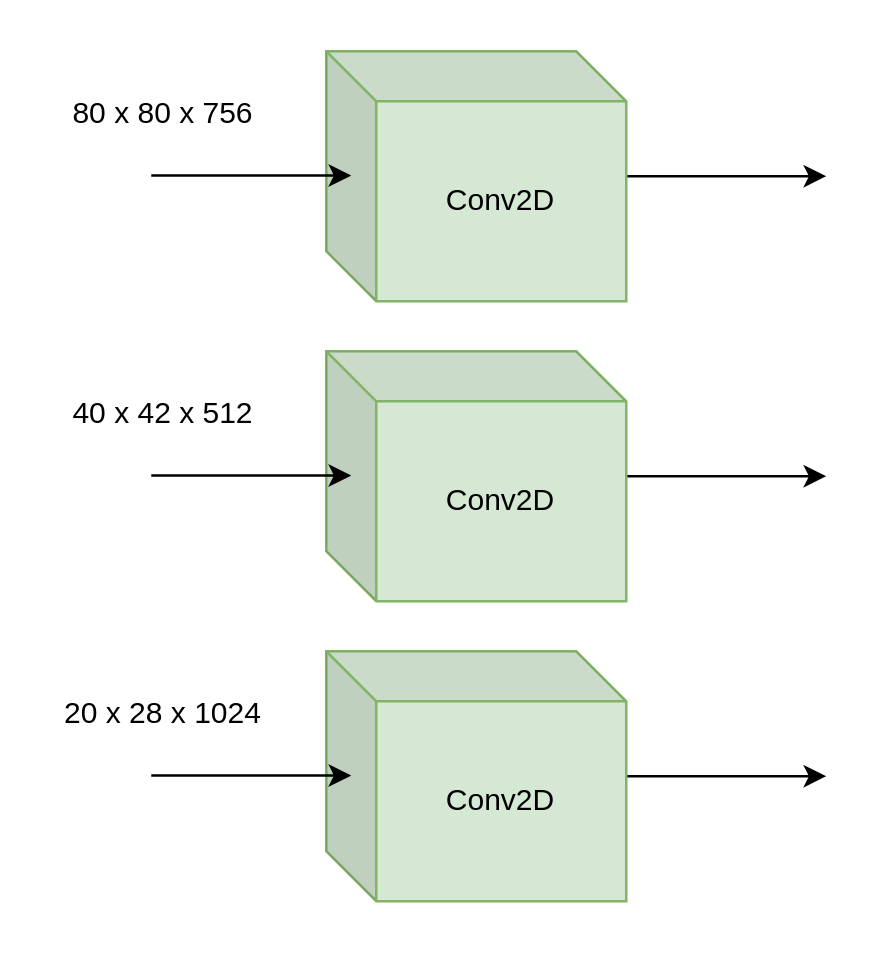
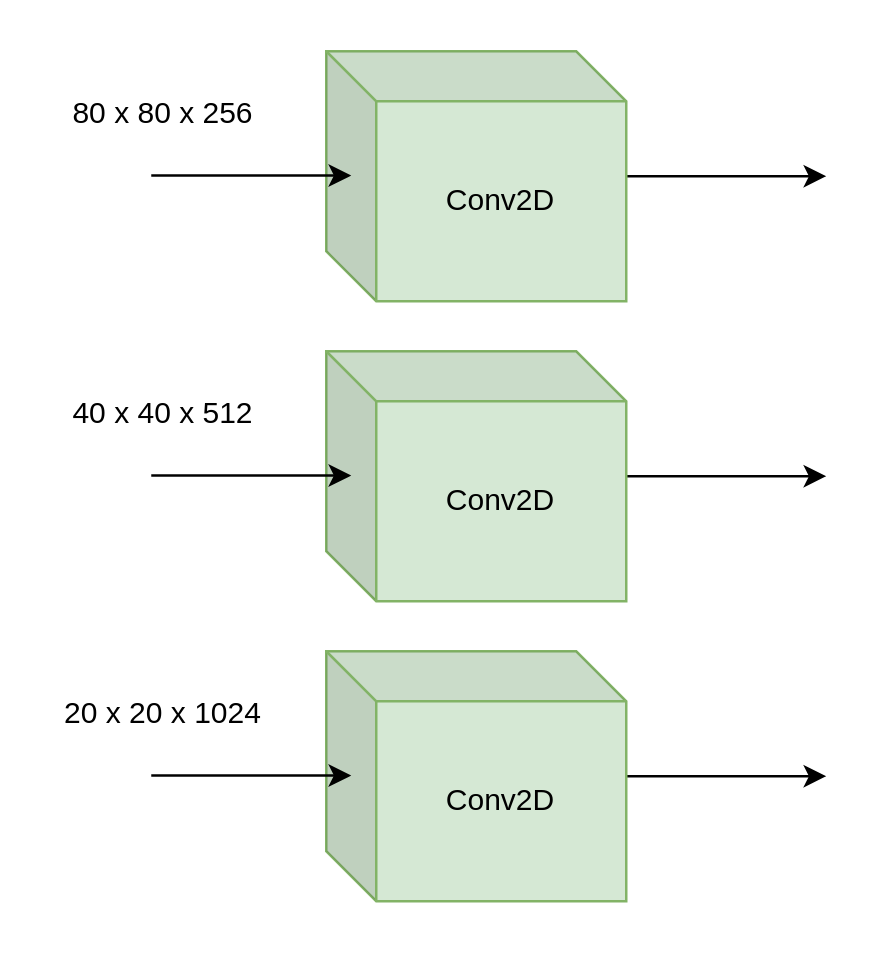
(164, 114) -> (164, 114)
(164, 414) -> (164, 414)
(164, 714) -> (164, 714)
